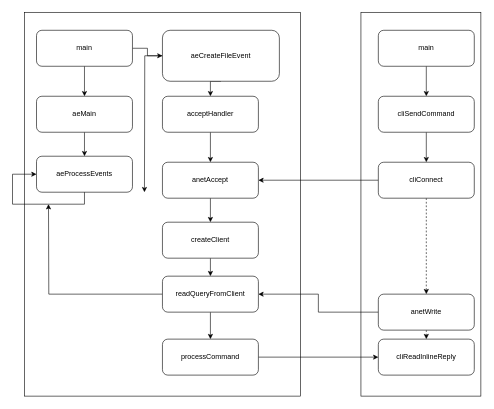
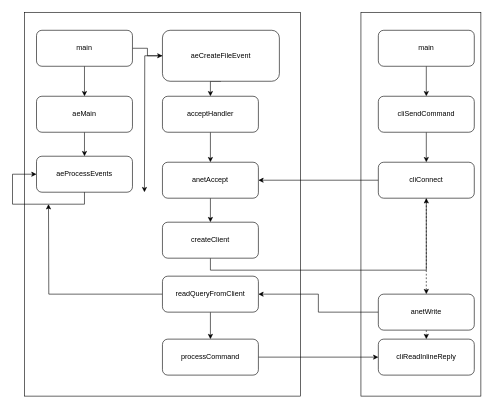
(210, 270) -> (211, 270)
